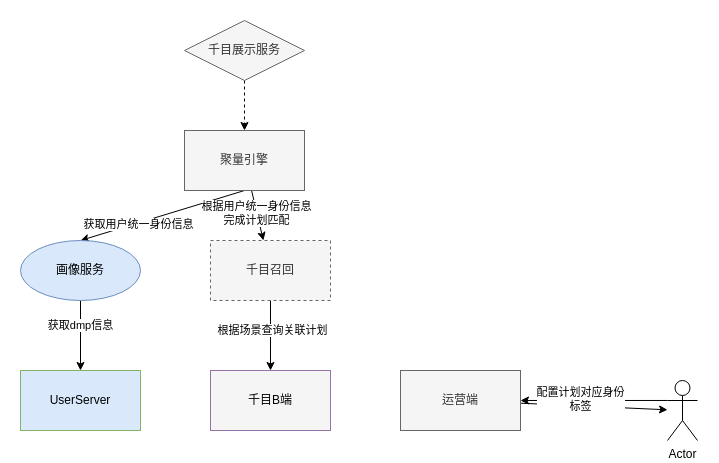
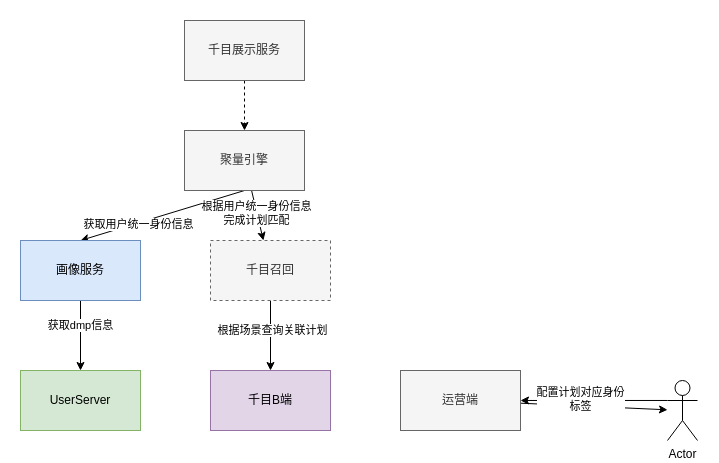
(245, 51) -> (245, 51)
(81, 271) -> (81, 271)
(81, 401) -> (81, 401)
(271, 401) -> (271, 401)
